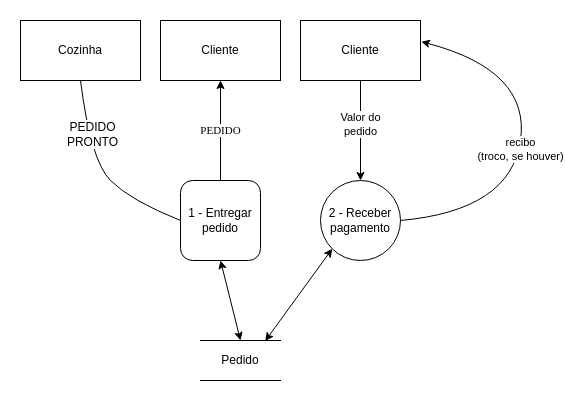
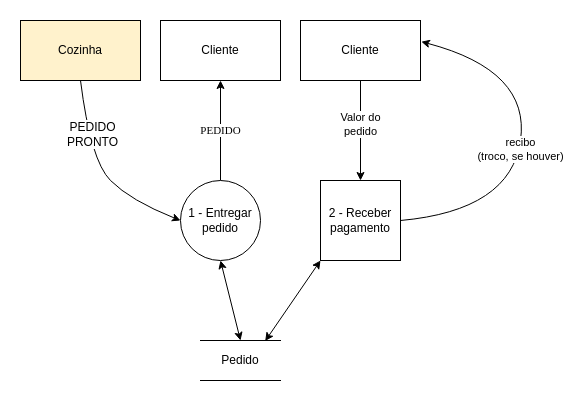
(81, 51) -> (81, 51)
(176, 219) -> (173, 217)
(221, 221) -> (221, 221)
(361, 221) -> (361, 221)
